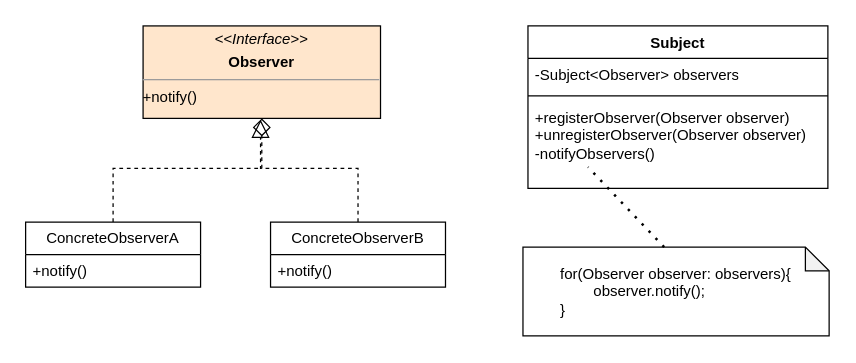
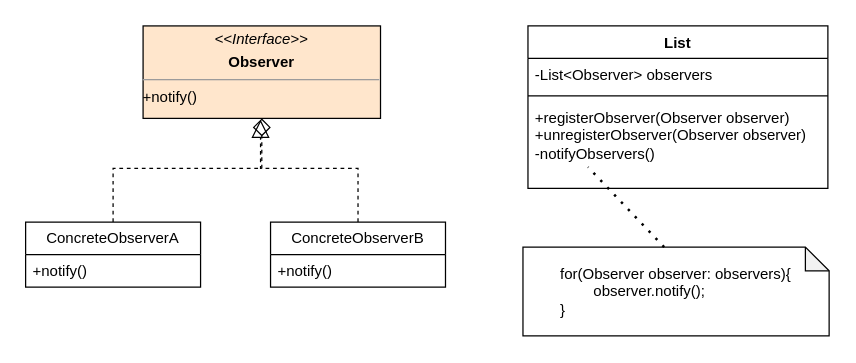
(678, 43) -> (678, 43)
(651, 76) -> (637, 76)
